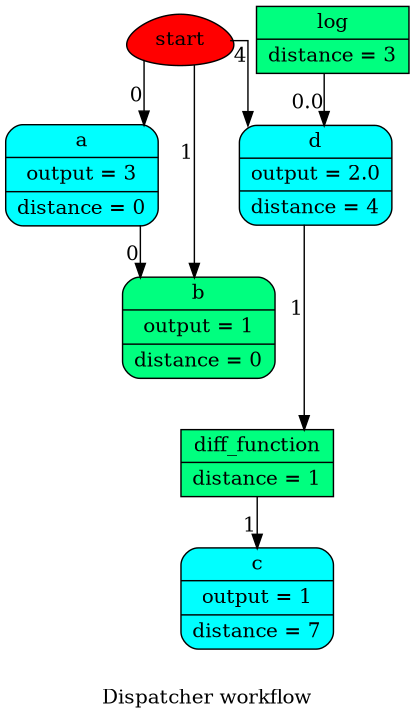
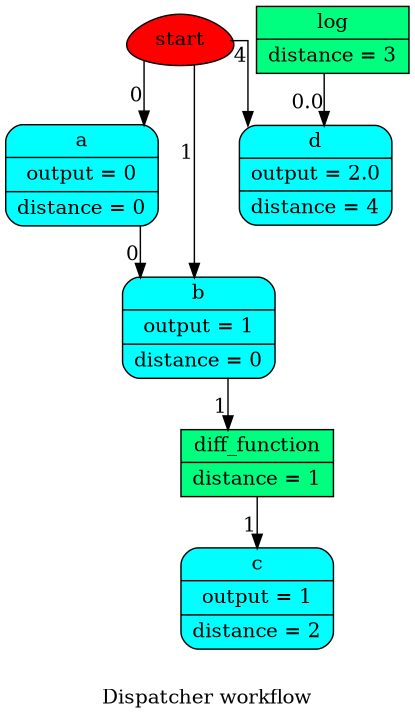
(82, 174) -> (82, 174)
(304, 320) -> (228, 397)
(199, 328) -> (199, 328)
(257, 631) -> (257, 631)
